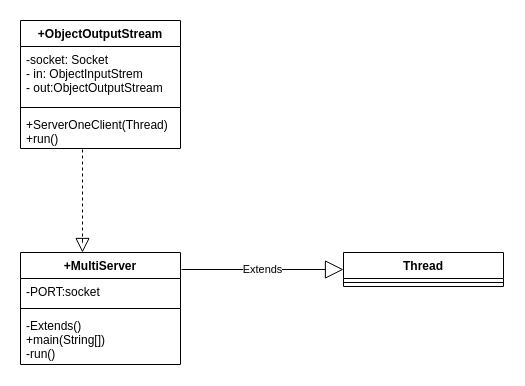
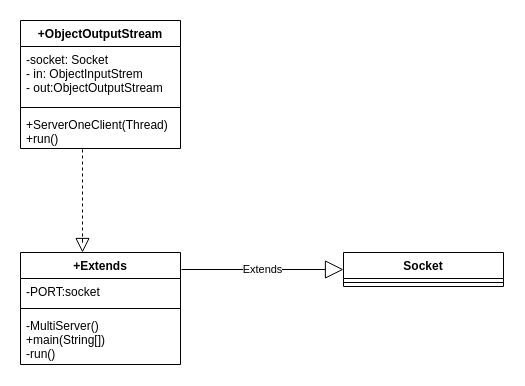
(100, 266) -> (100, 266)
(423, 266) -> (423, 266)
(60, 326) -> (70, 326)
